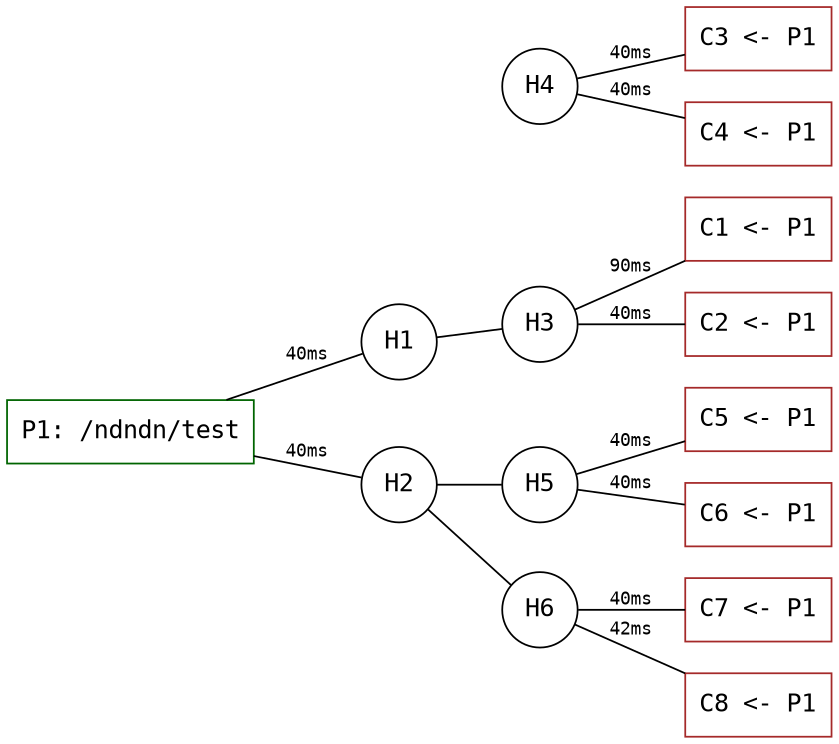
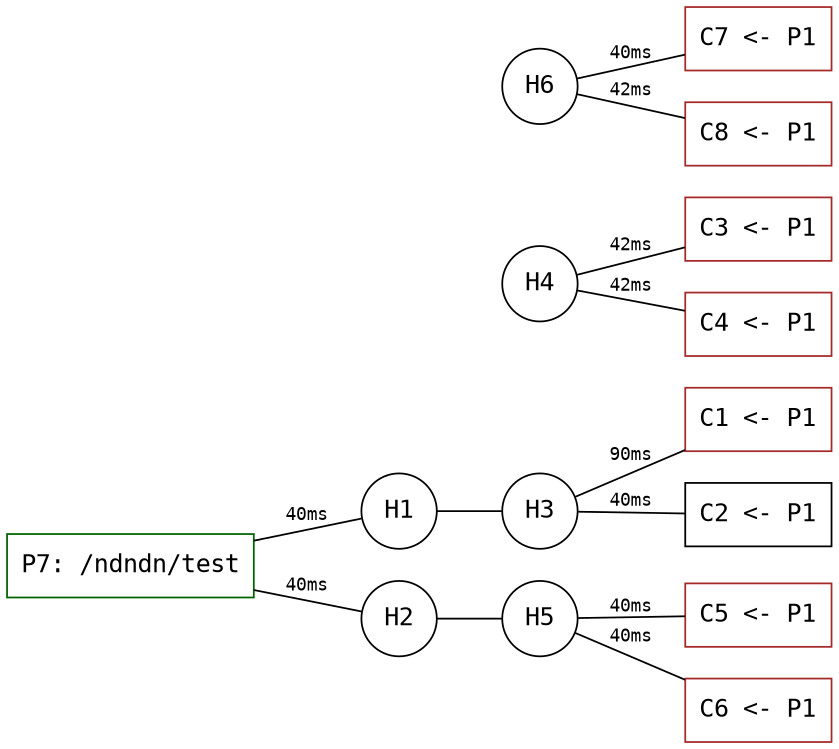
(631, 54) -> (631, 246)
(631, 91) -> (631, 286)
(758, 324) -> (758, 515)
(130, 432) -> (130, 566)
(470, 547) -> none
